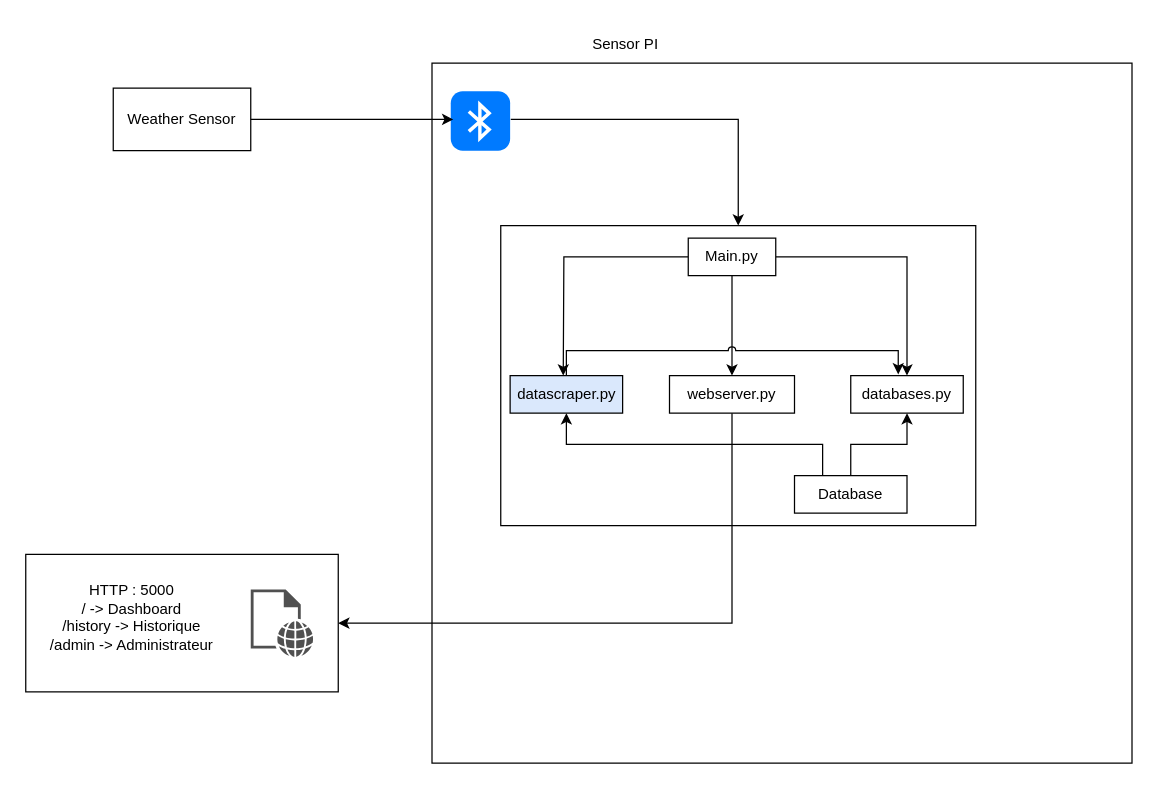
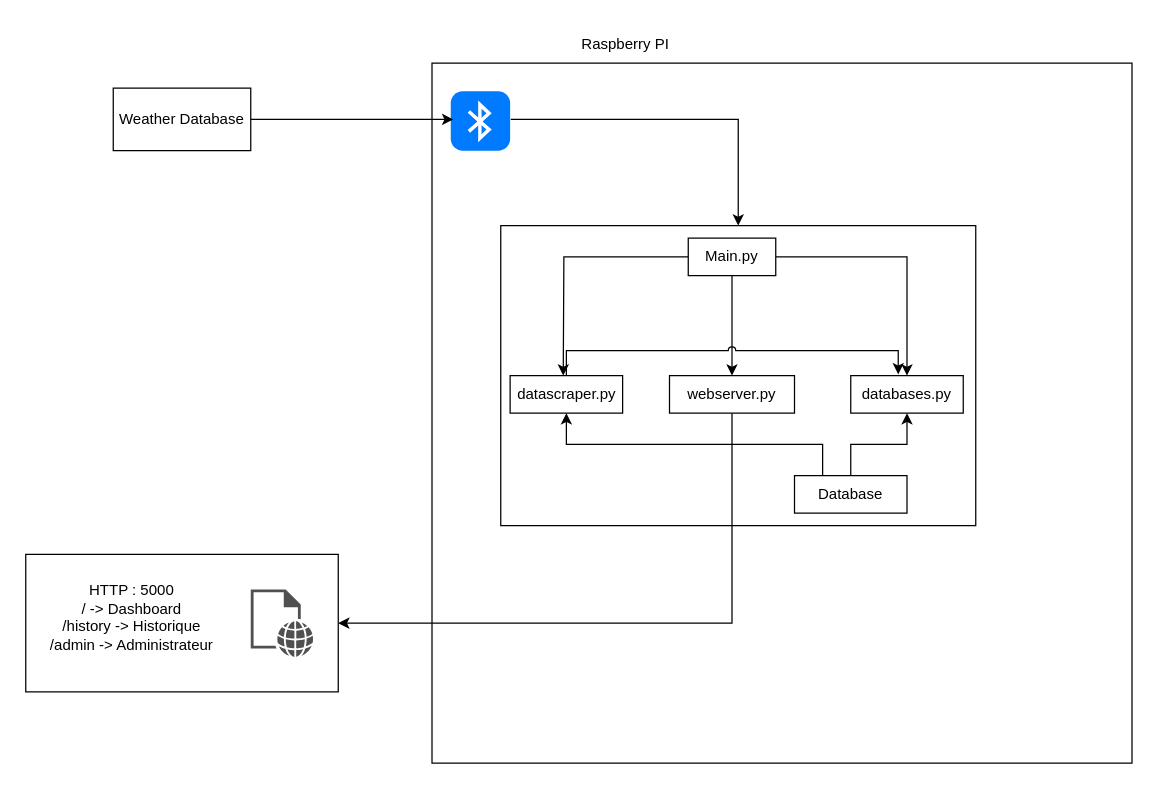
(626, 44) -> (626, 44)
(182, 119) -> (182, 119)
(566, 394) -> (566, 394)
